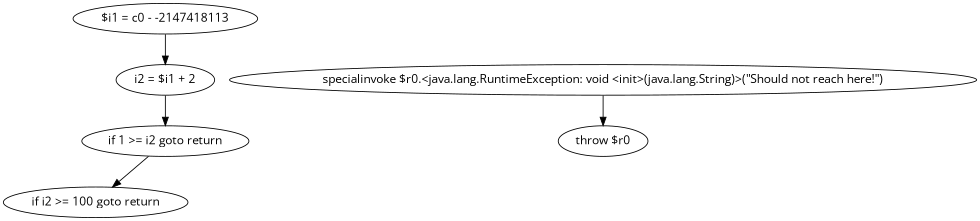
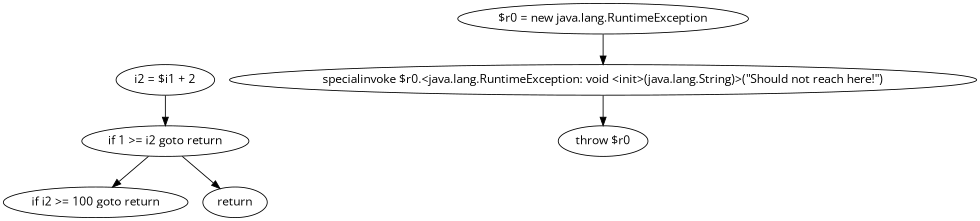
(165, 19) -> none
none -> (603, 19)
none -> (235, 202)
